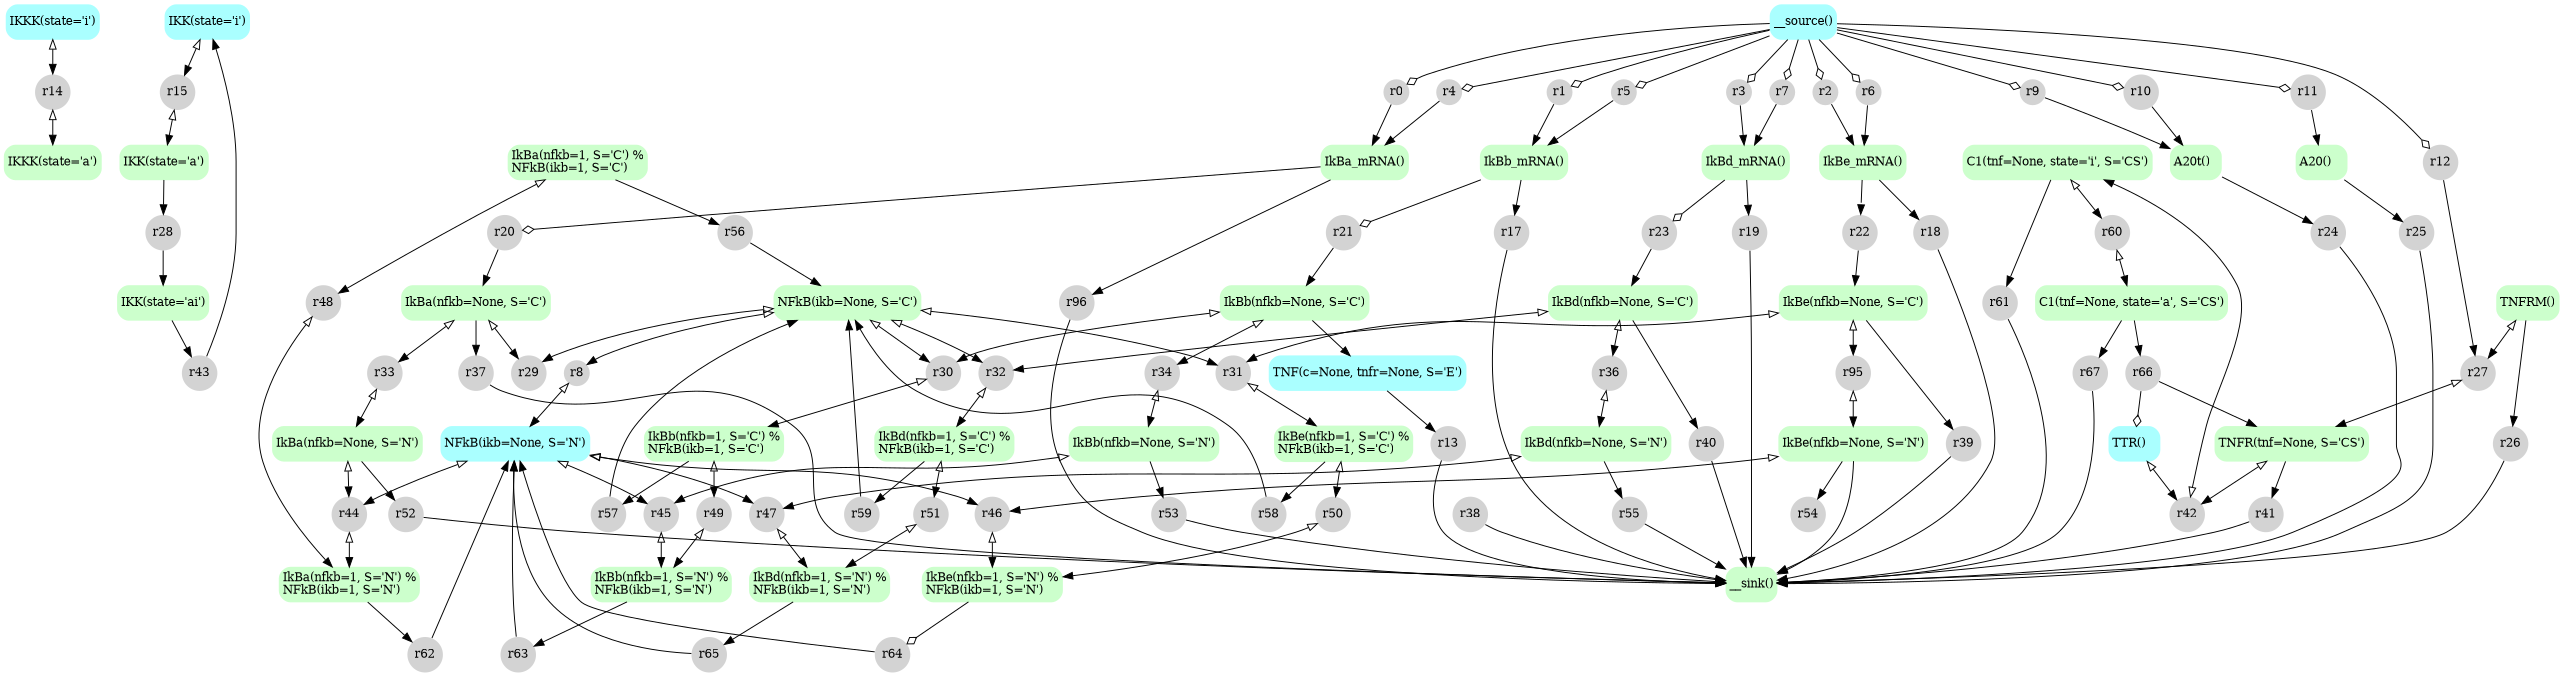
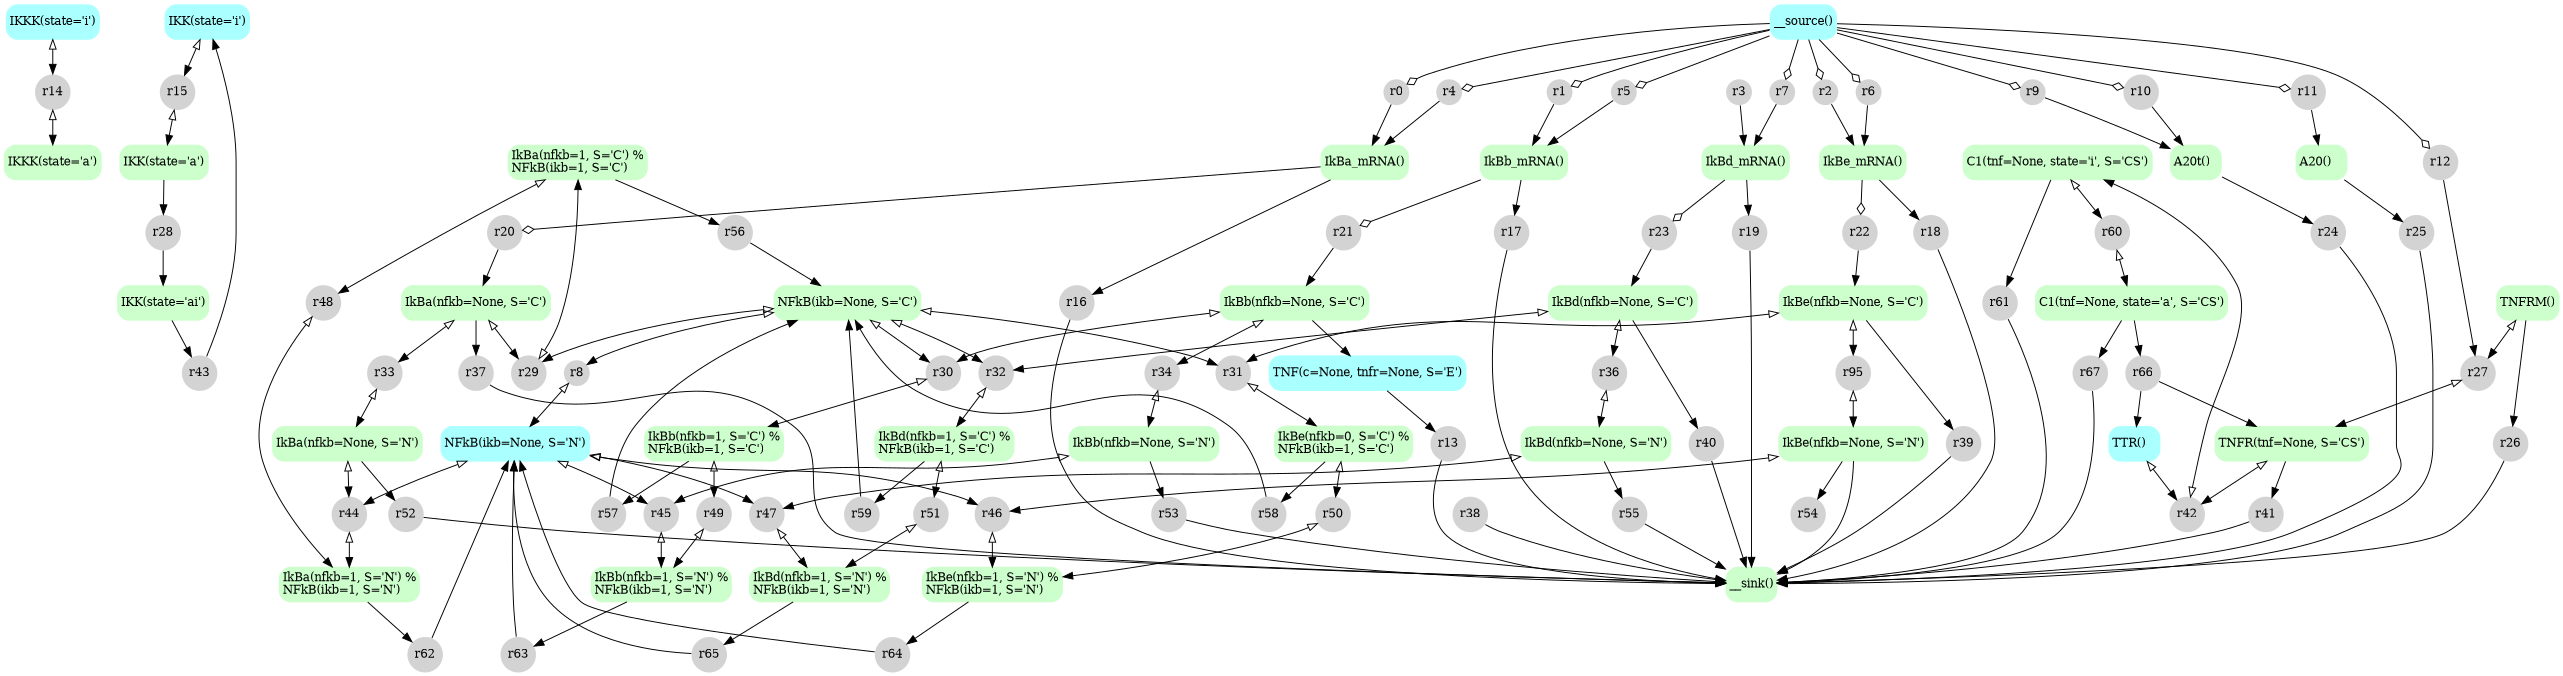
(1772, 57) -> none
(1862, 191) -> (1862, 191)
none -> (571, 273)
(1077, 303) -> (1077, 303)
(2139, 404) -> (2139, 404)
(1344, 444) -> (1344, 444)
(942, 620) -> (942, 620)
